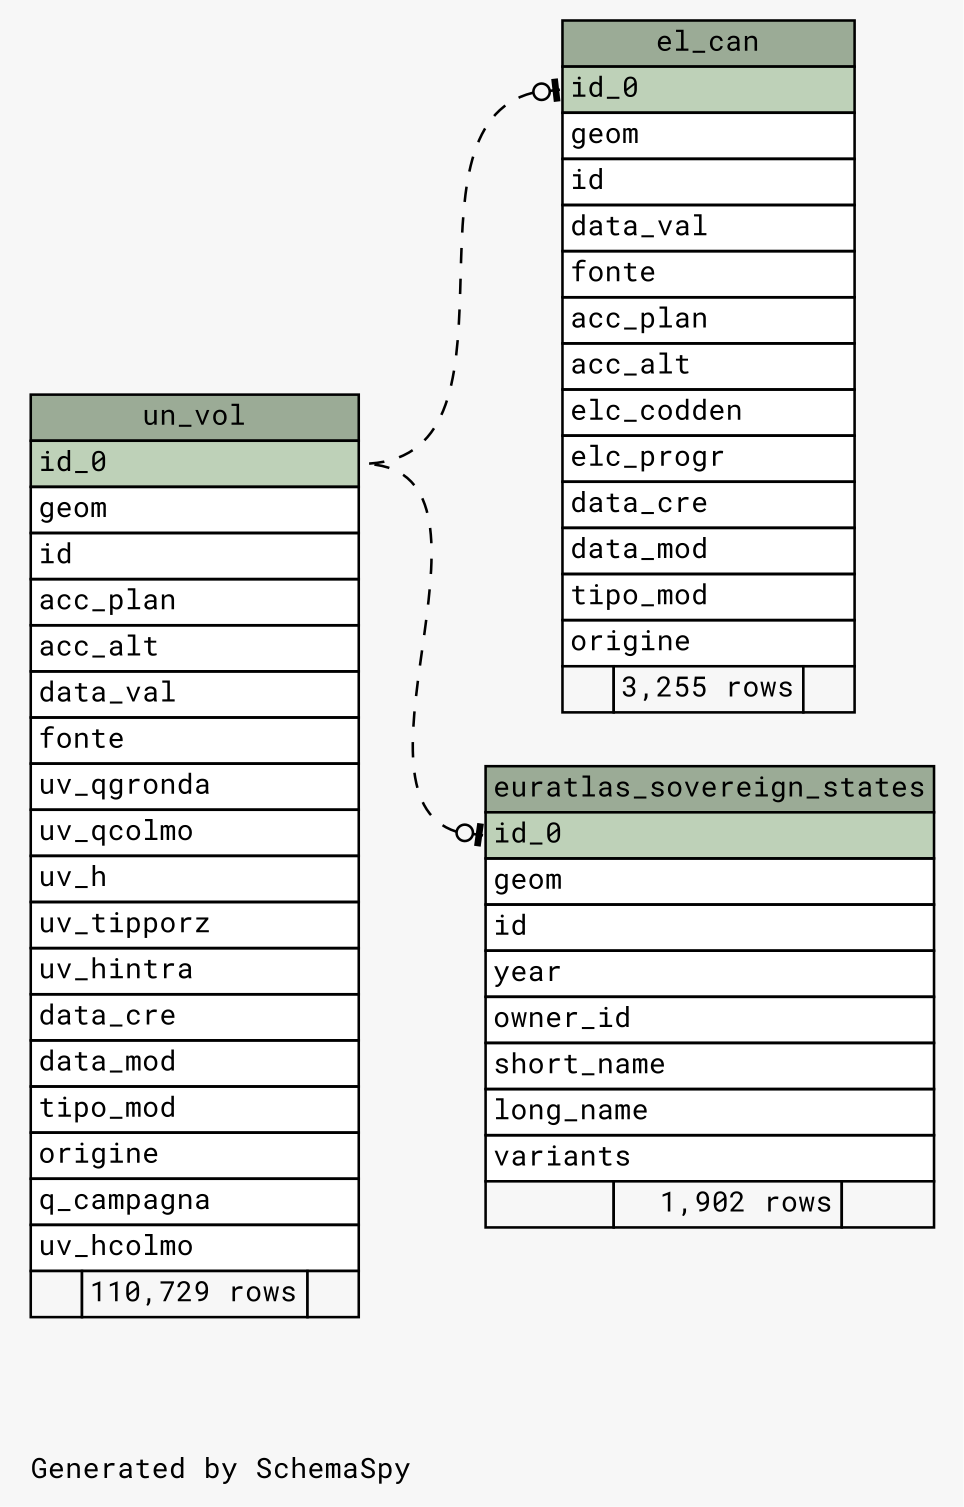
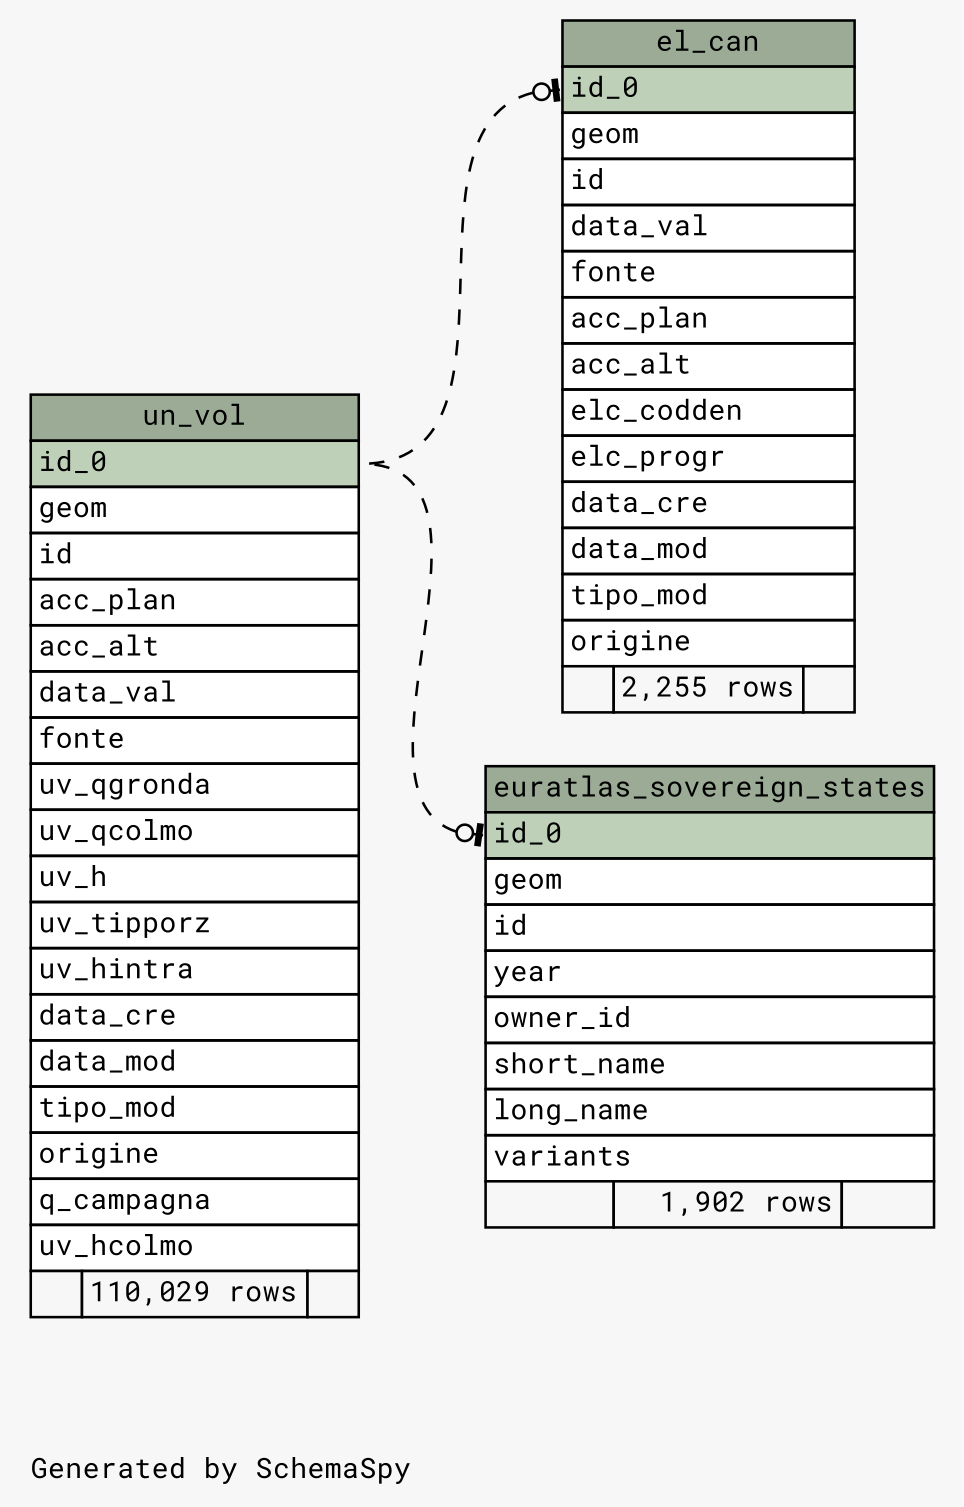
(709, 688) -> (709, 688)
(195, 1293) -> (195, 1293)
